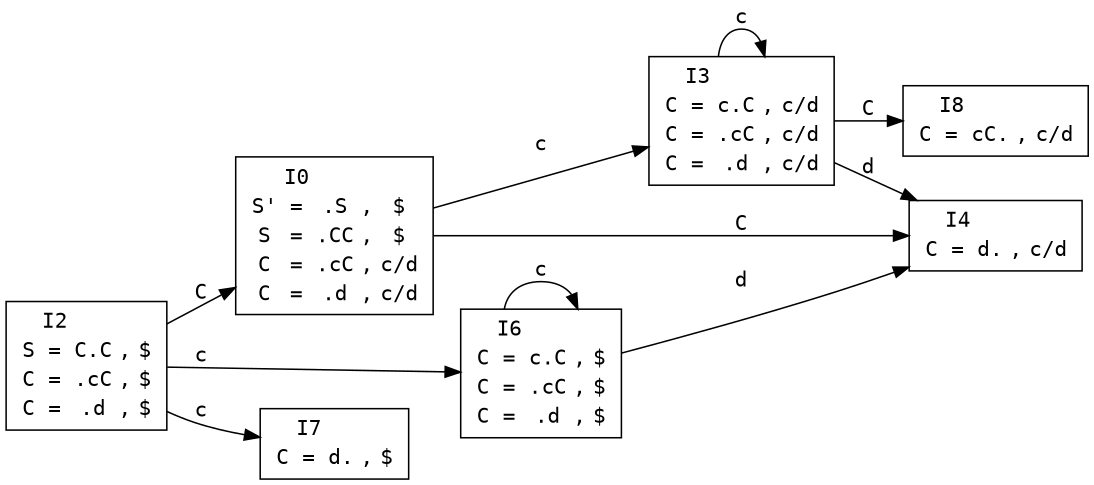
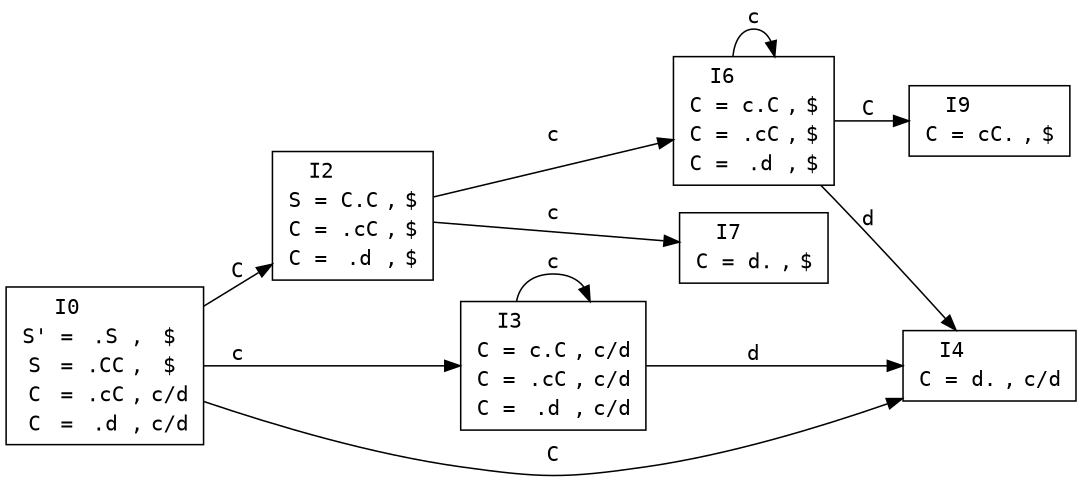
none -> (990, 121)
(996, 121) -> none
(194, 309) -> (231, 289)
